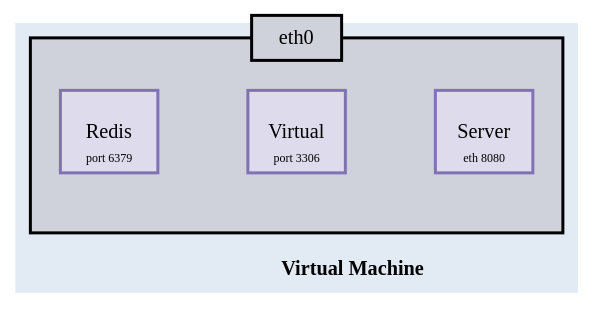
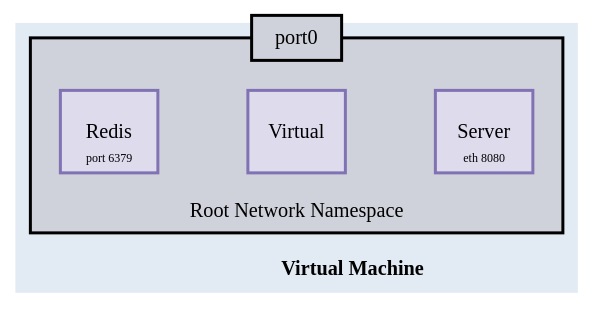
(297, 38) -> (297, 38)
(297, 158) -> none
none -> (297, 210)
